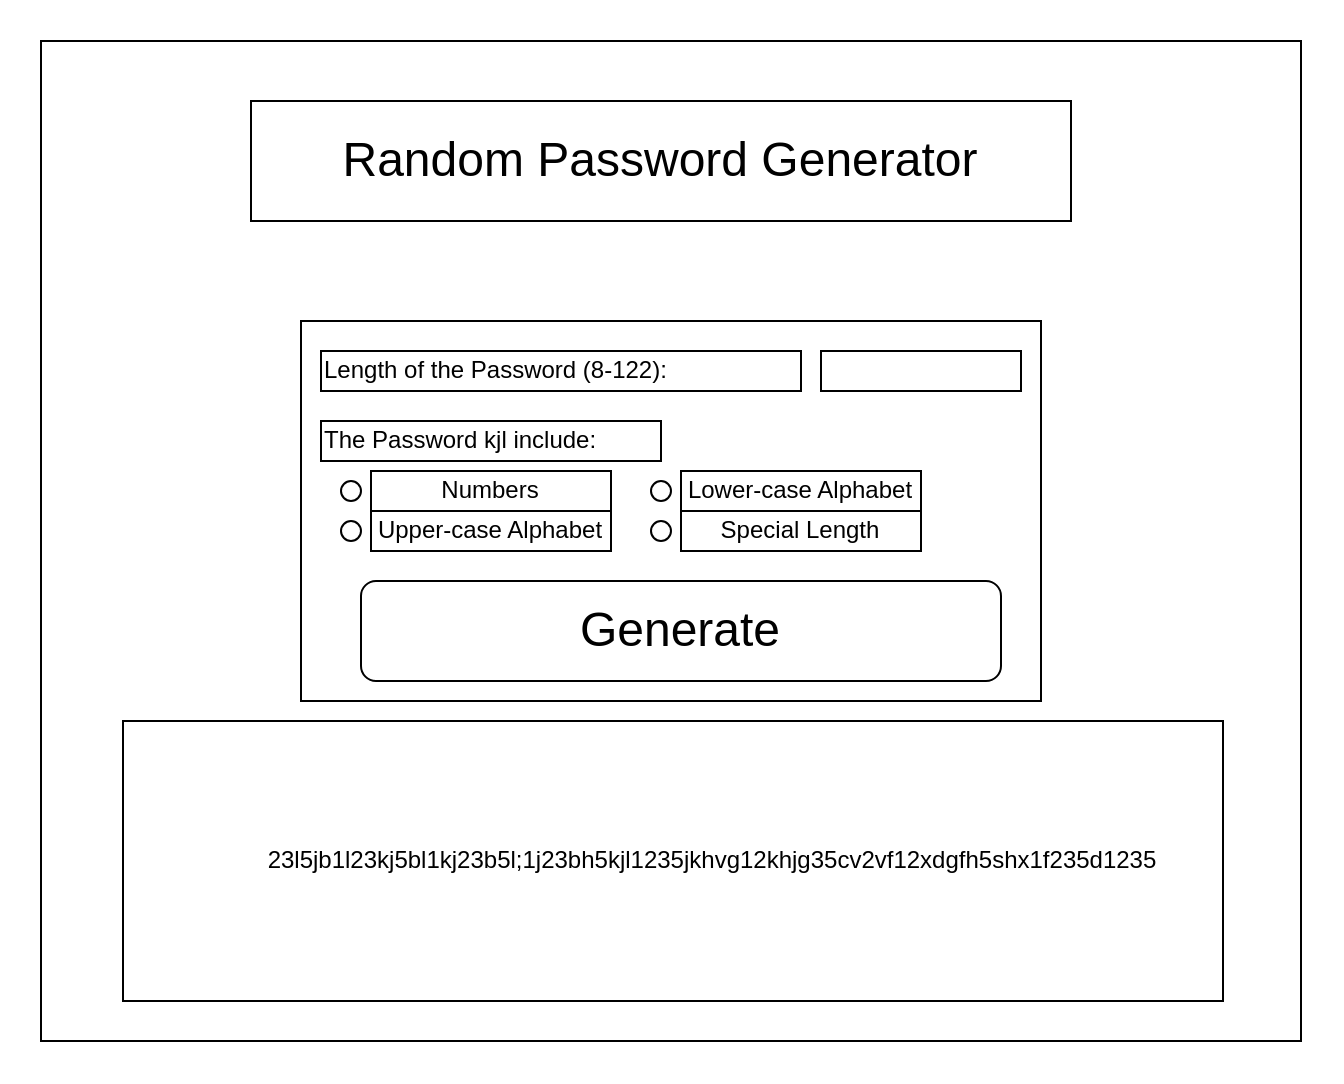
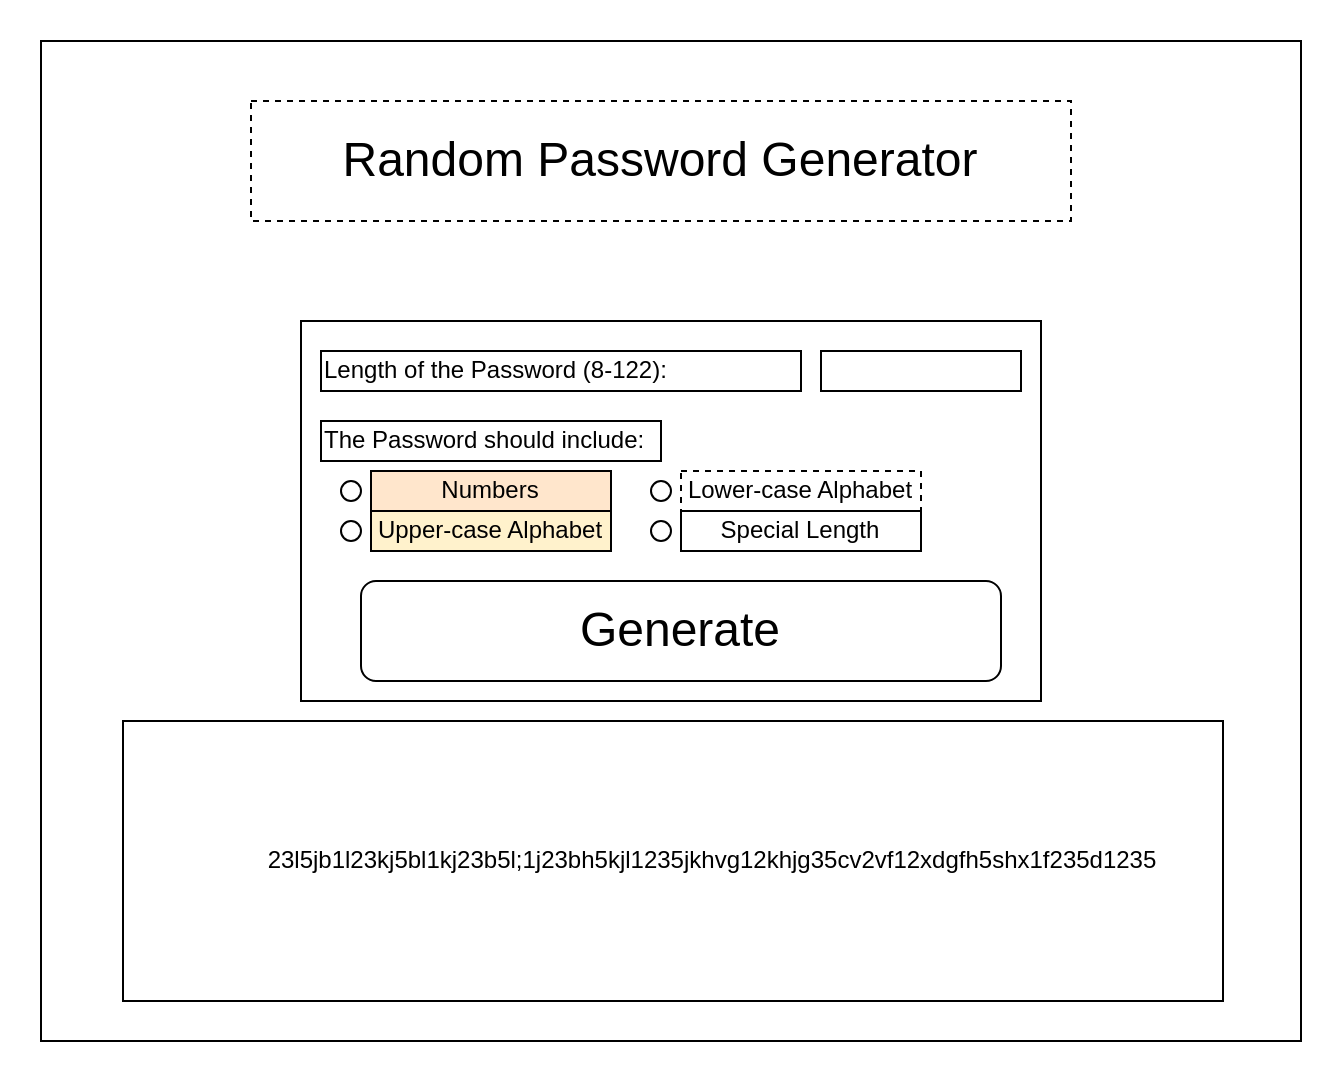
(661, 161) -> (661, 161)
(471, 441) -> (491, 441)
(491, 491) -> (491, 491)
(801, 491) -> (801, 491)
(491, 531) -> (491, 531)
